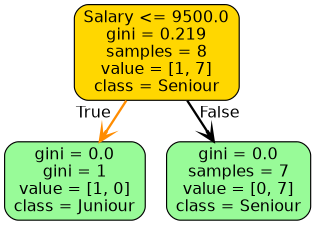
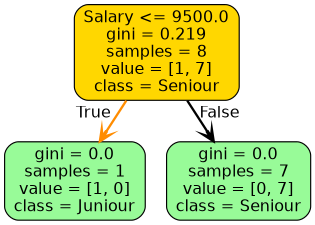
(75, 181) -> (75, 181)
